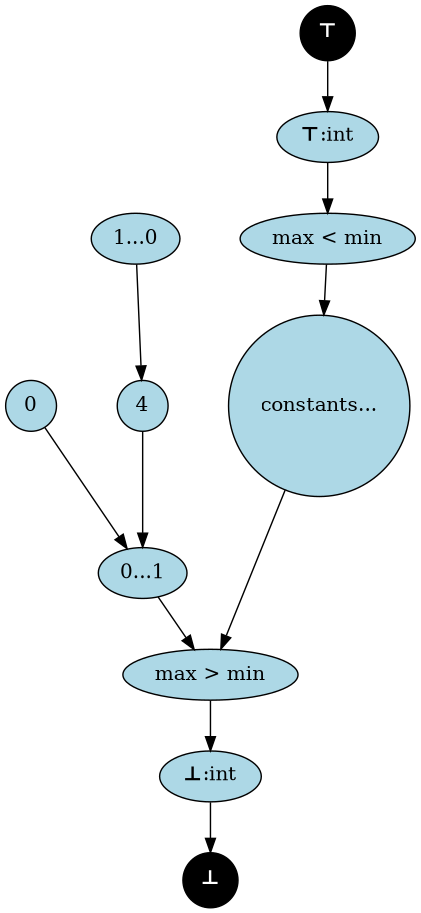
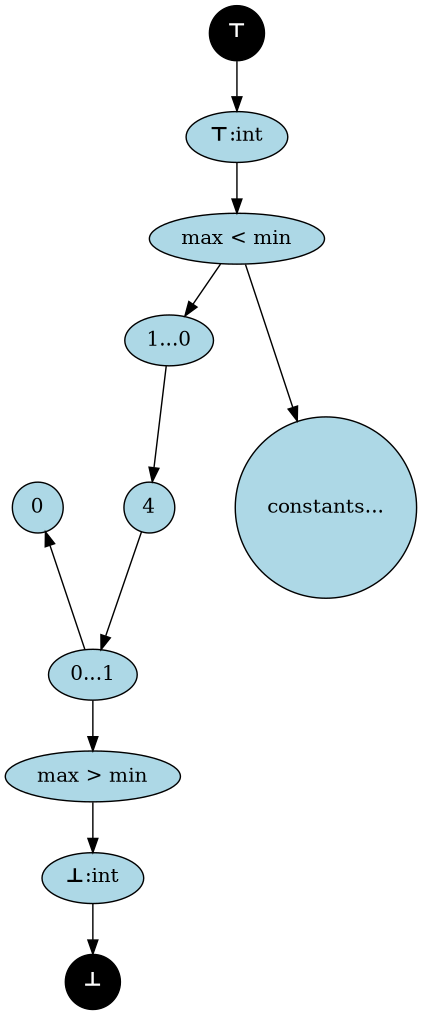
none -> (207, 284)
(82, 482) -> (67, 597)
(256, 563) -> none
